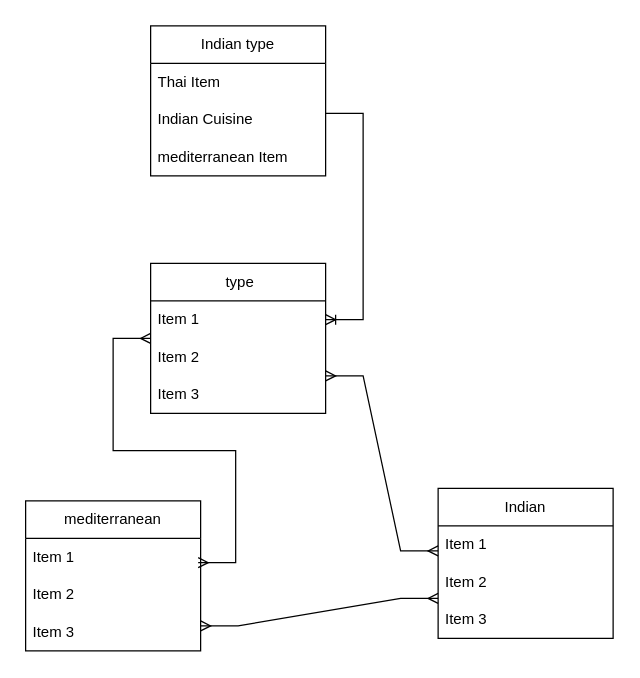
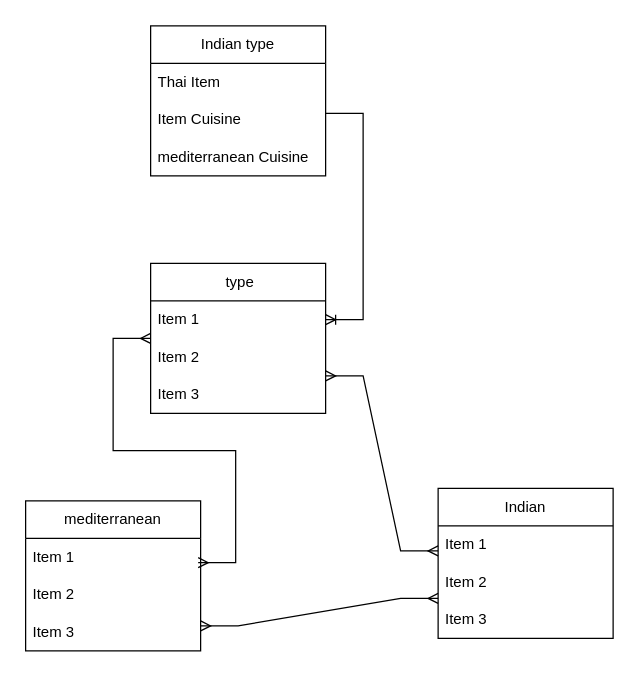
(209, 119) -> (203, 119)
(230, 157) -> (239, 157)
